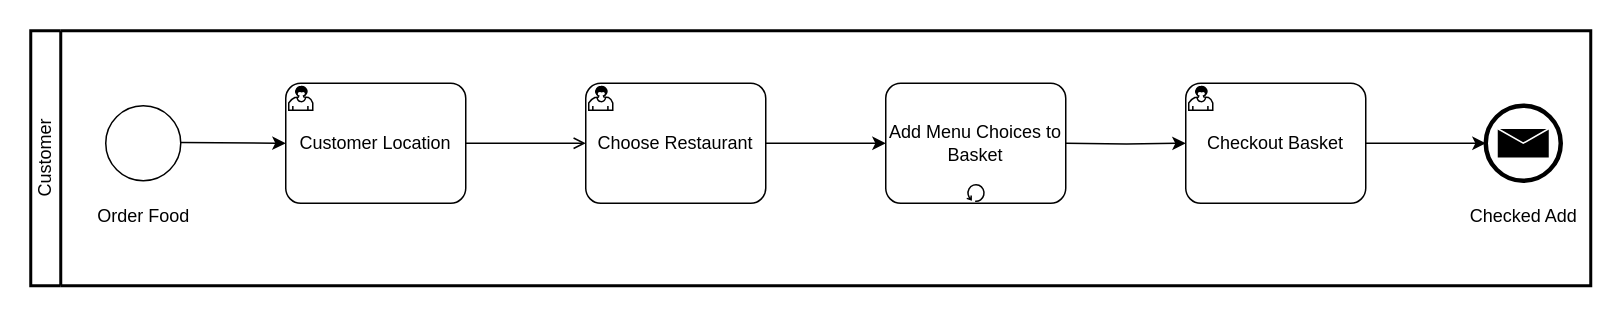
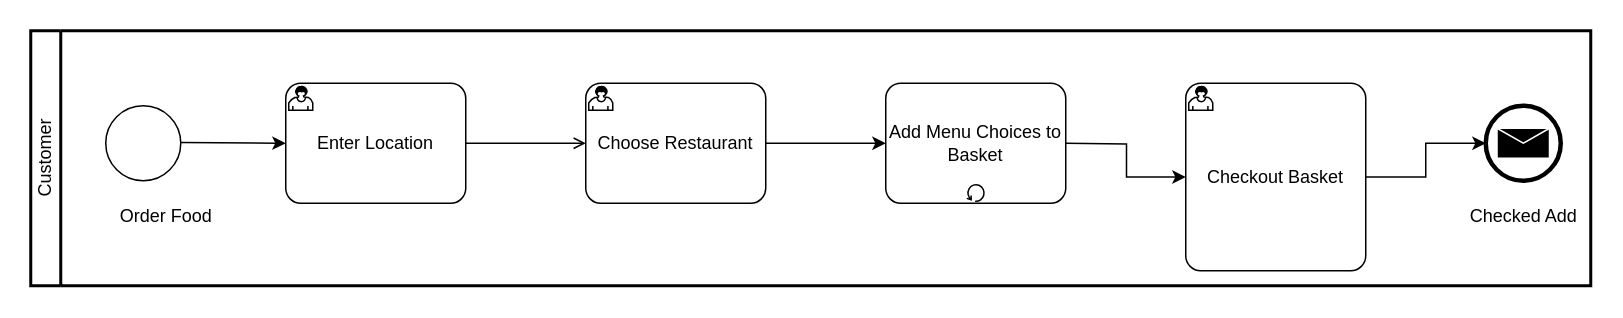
(376, 143) -> (376, 143)
(1276, 143) -> (1276, 177)
(143, 217) -> (166, 217)
